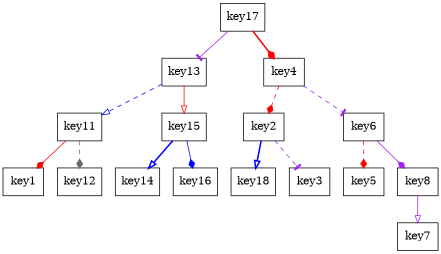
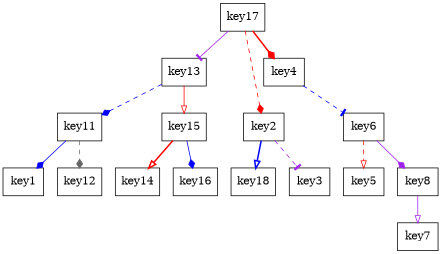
(276, 95) -> (252, 68)
(135, 98) -> (135, 98)
(322, 98) -> (322, 98)
(55, 151) -> (55, 151)
(364, 151) -> (364, 151)
(163, 152) -> (163, 152)
